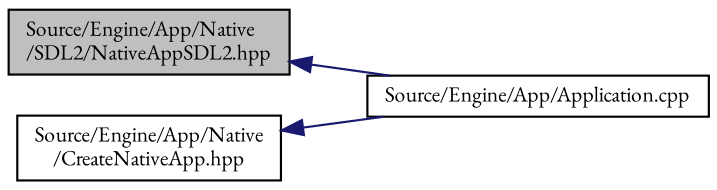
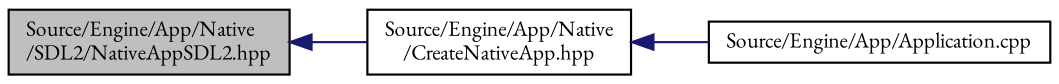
(350, 70) -> (340, 42)
